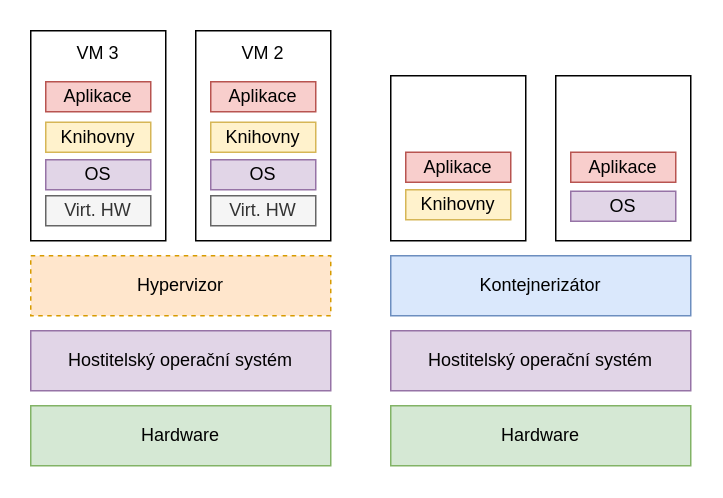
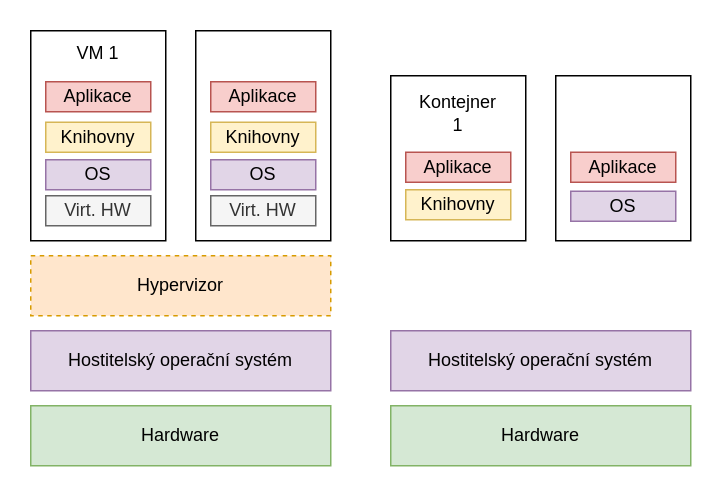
(98, 53) -> (98, 53)
(263, 53) -> none
none -> (458, 113)
(541, 286) -> none
